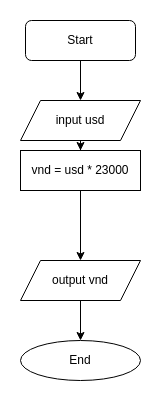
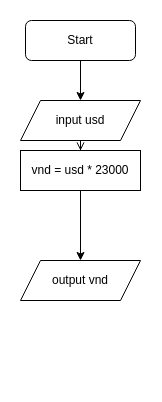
(81, 142) -> (81, 144)
(81, 317) -> none
(81, 361) -> none
